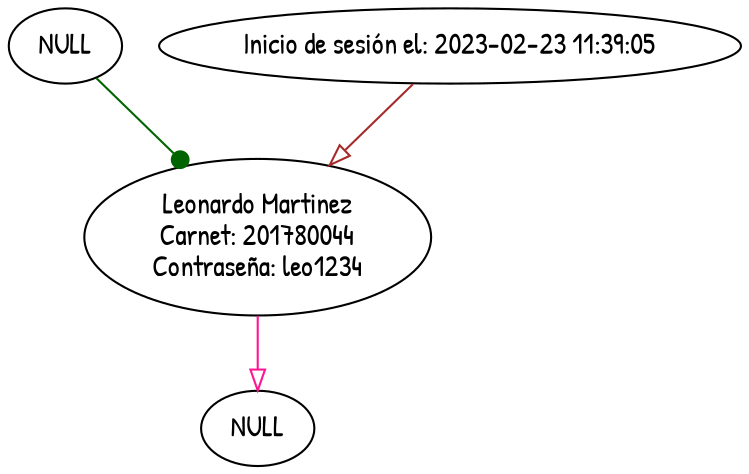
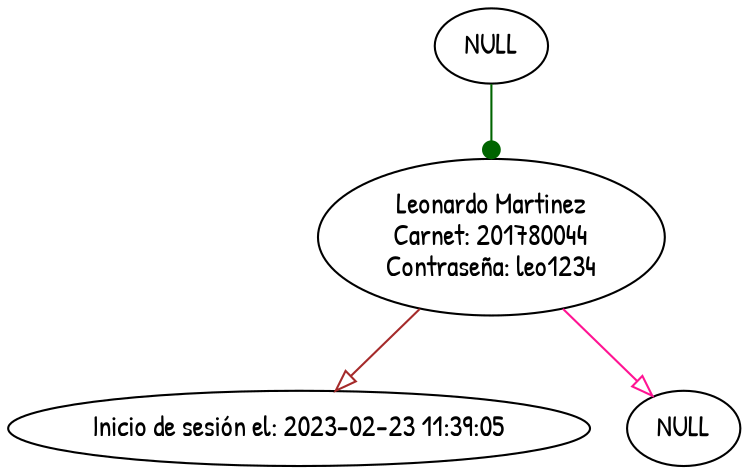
(379, 117) -> (385, 342)
